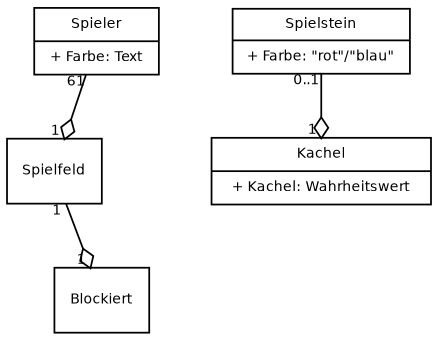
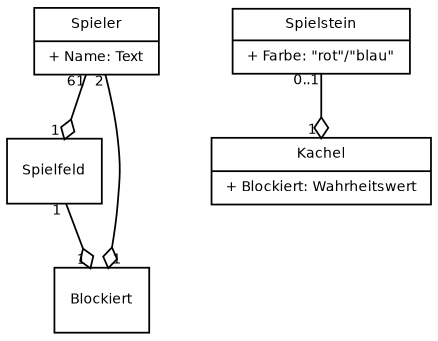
(97, 57) -> (97, 57)
none -> (120, 160)
(321, 187) -> (321, 187)
